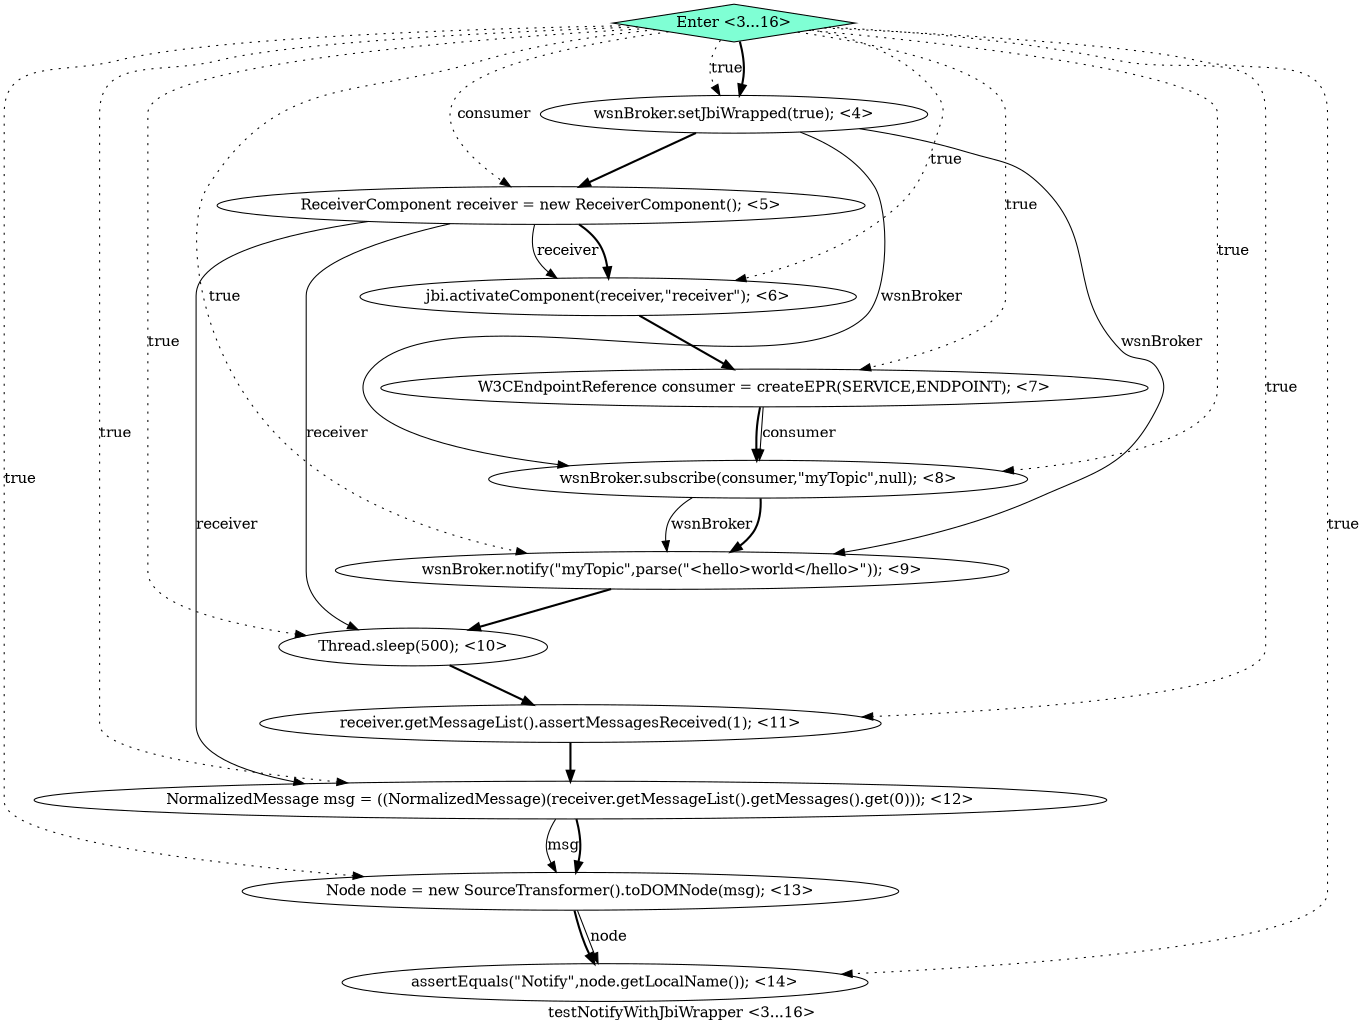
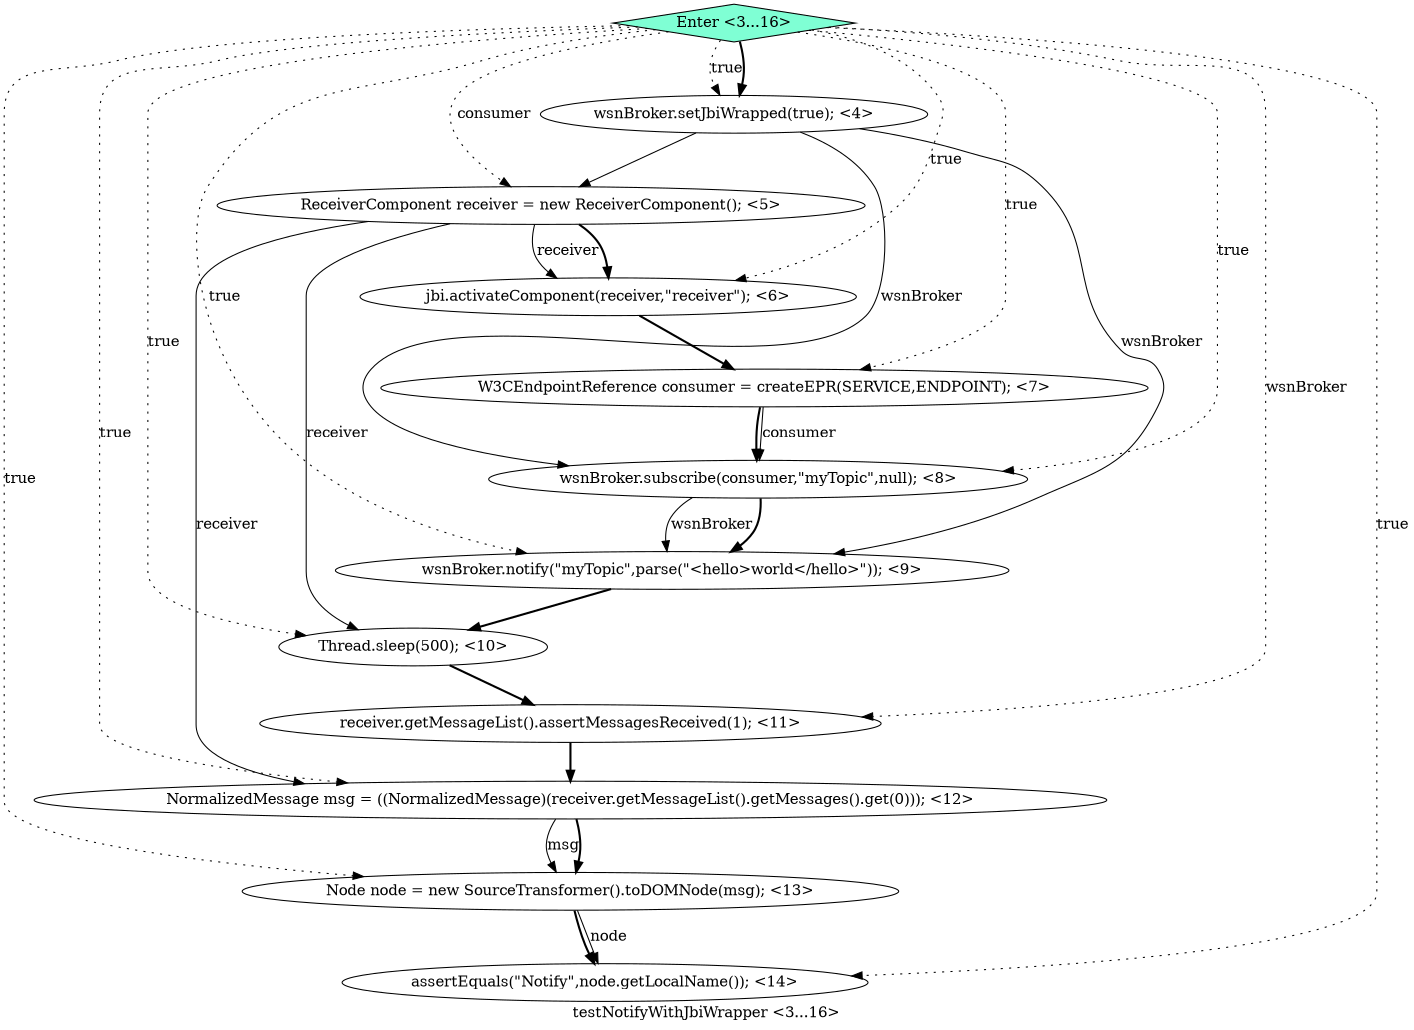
(643, 158) -> (643, 158)
(1282, 388) -> (1307, 388)
